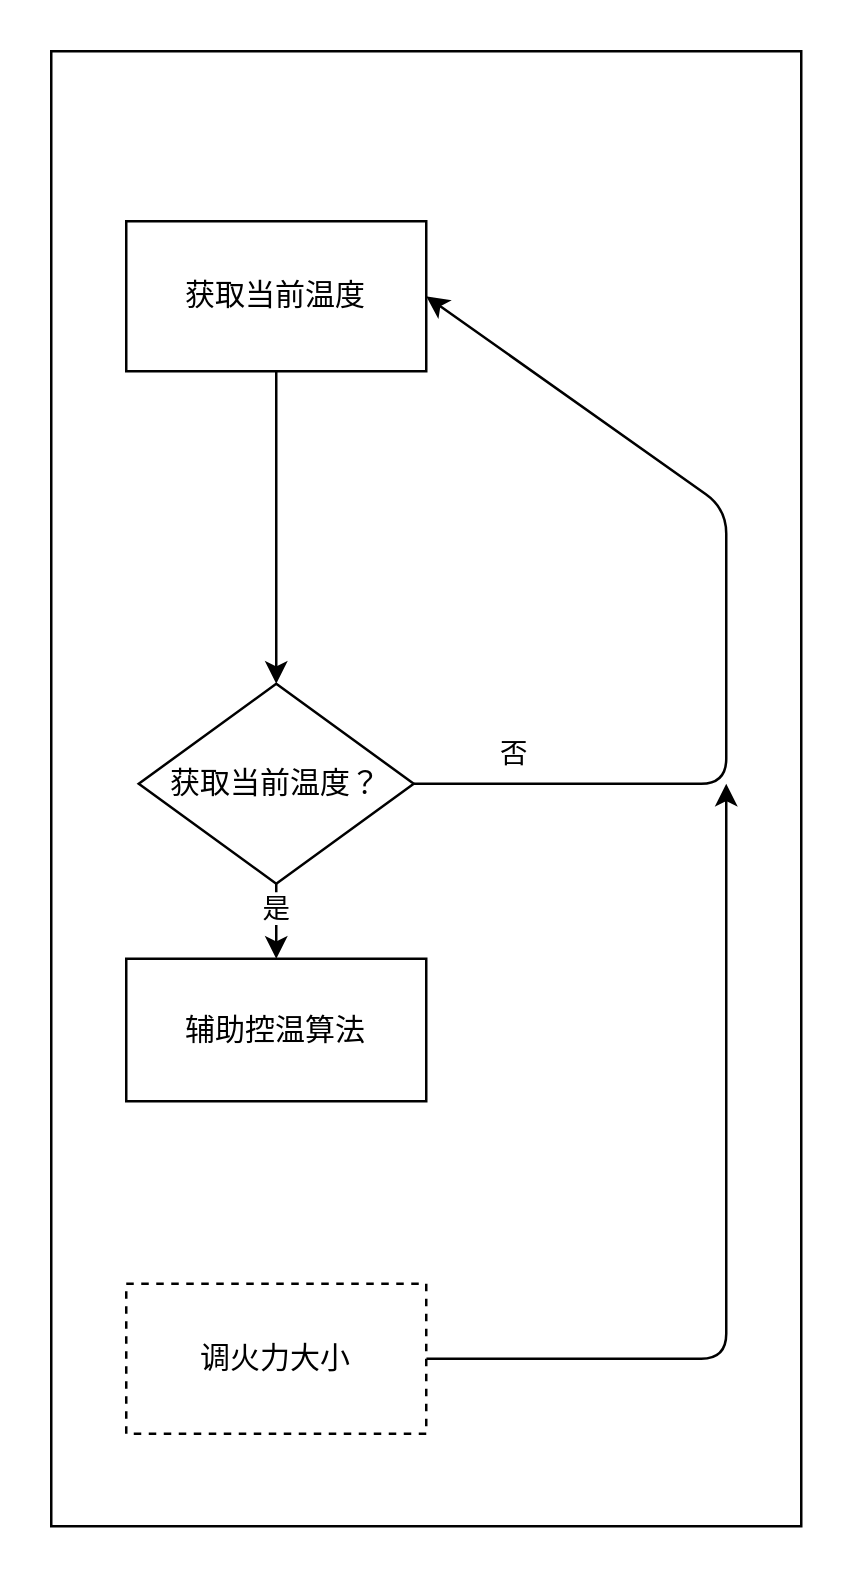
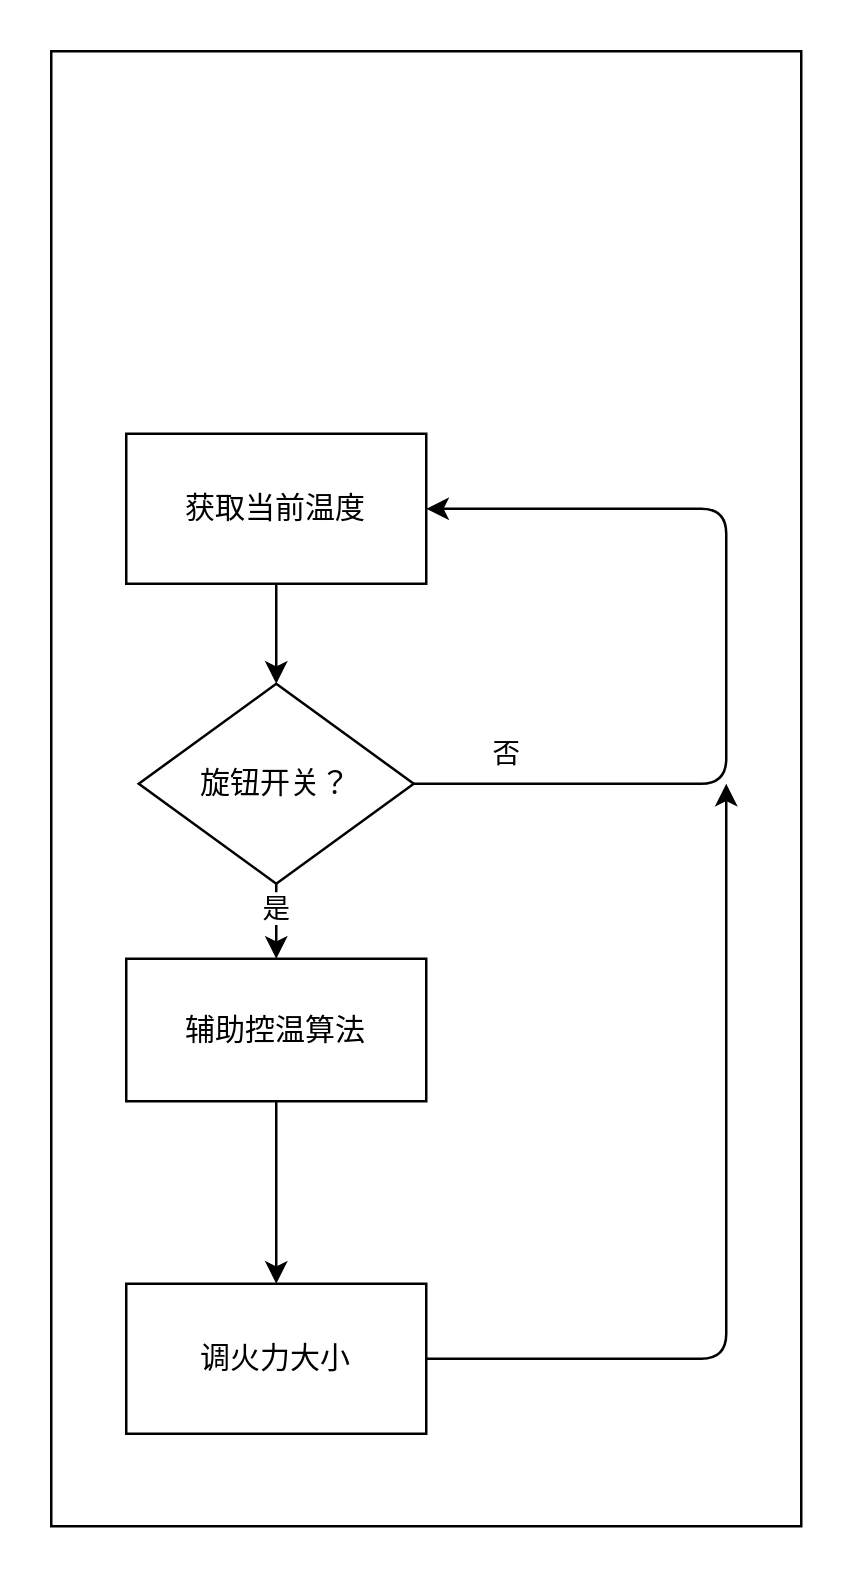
(276, 296) -> (276, 509)
(276, 784) -> (276, 784)
none -> (276, 1185)
(276, 1359) -> (276, 1359)
